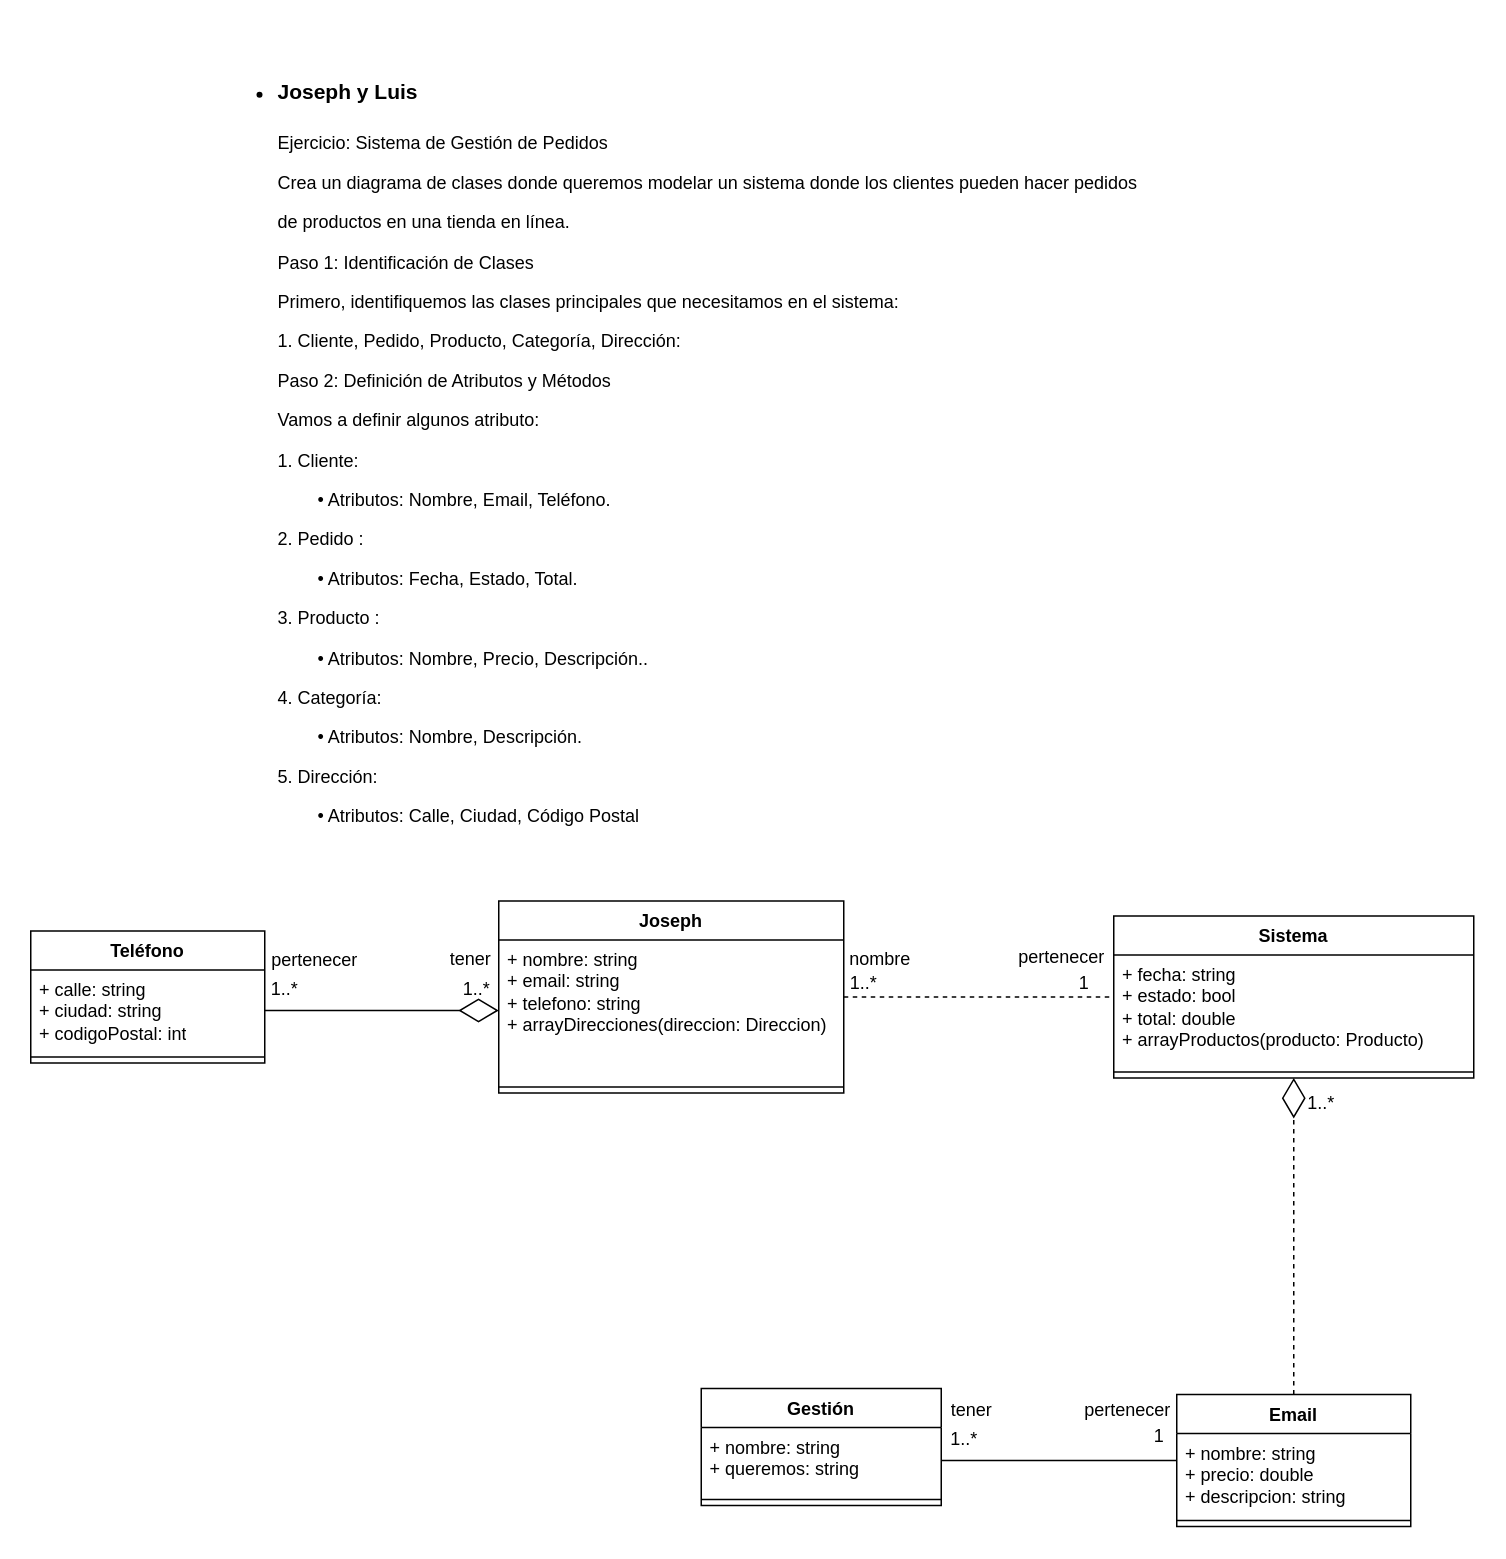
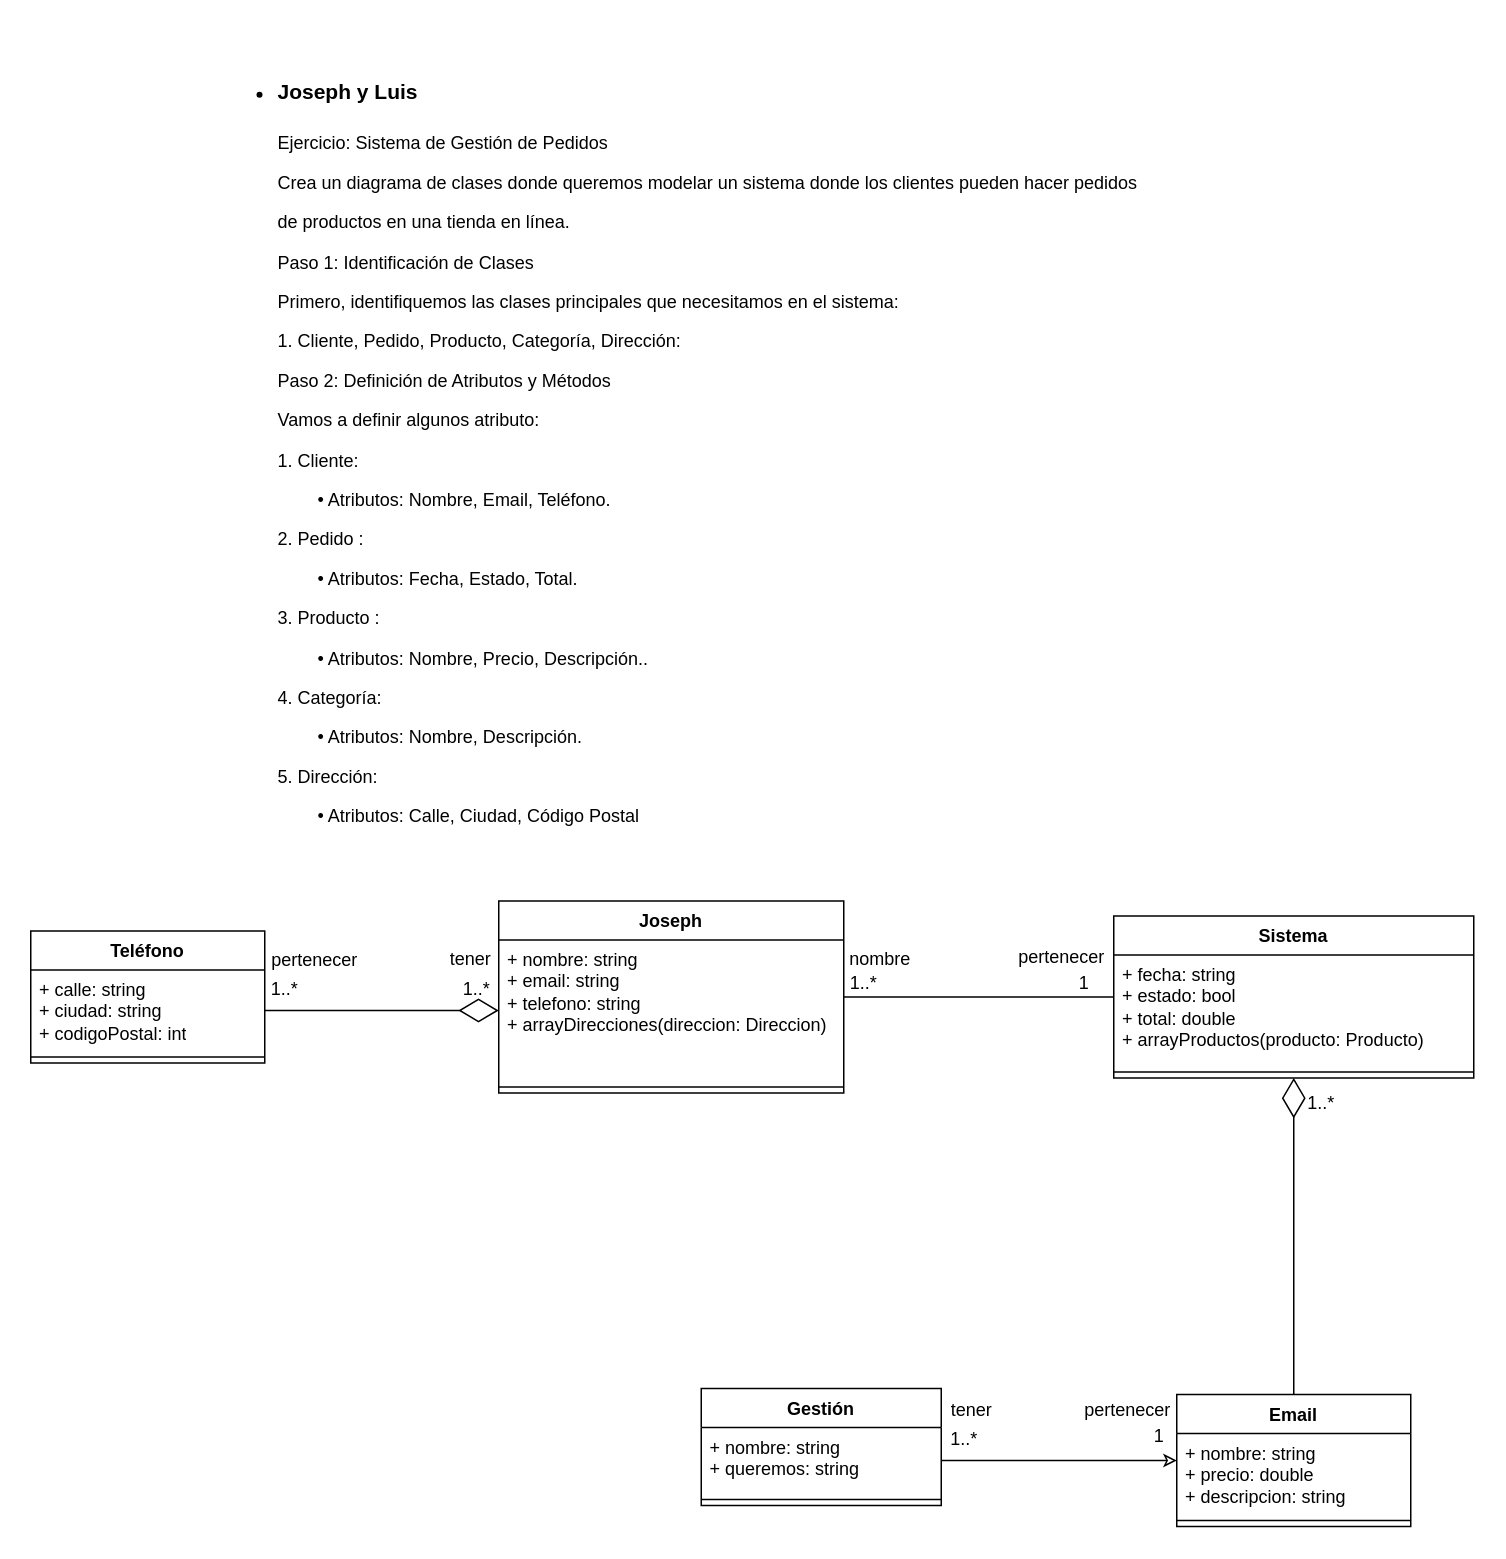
(978, 997) -> (978, 997)
(1294, 1254) -> (1294, 1254)
(1168, 1460) -> (1165, 1460)
